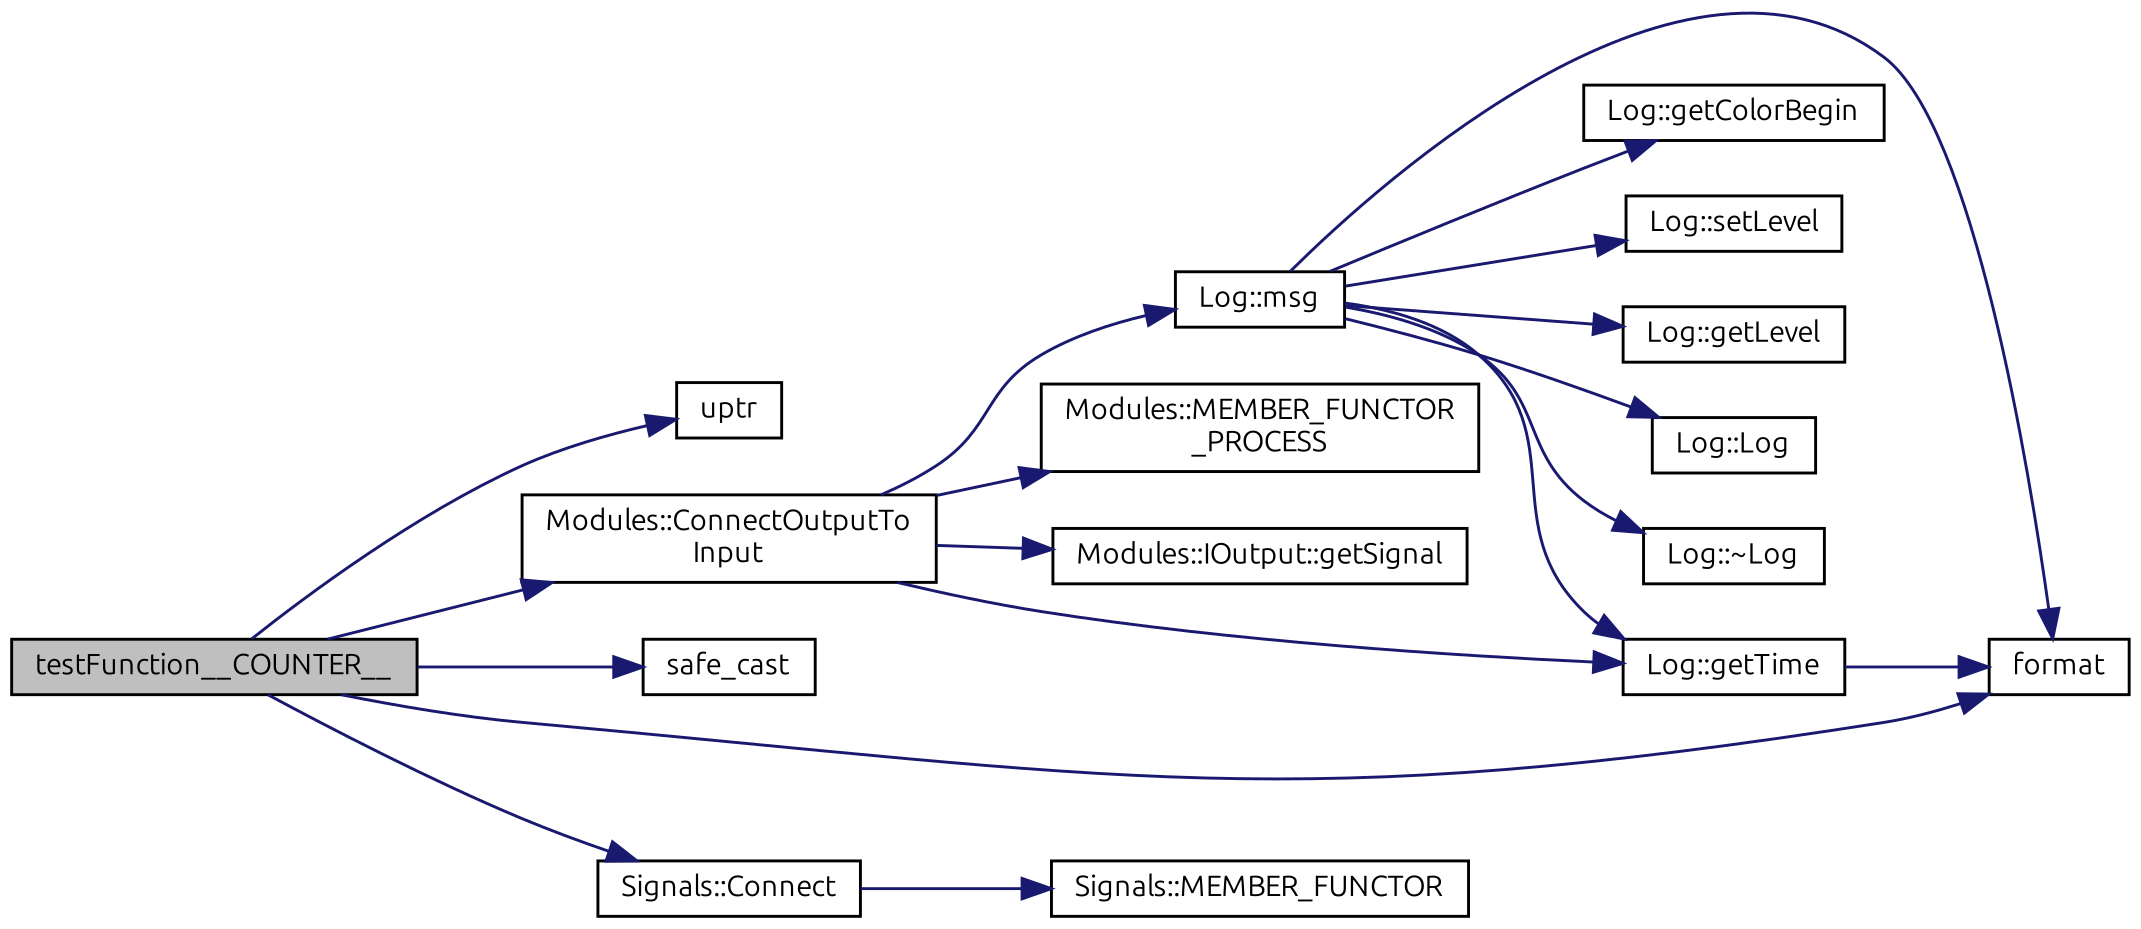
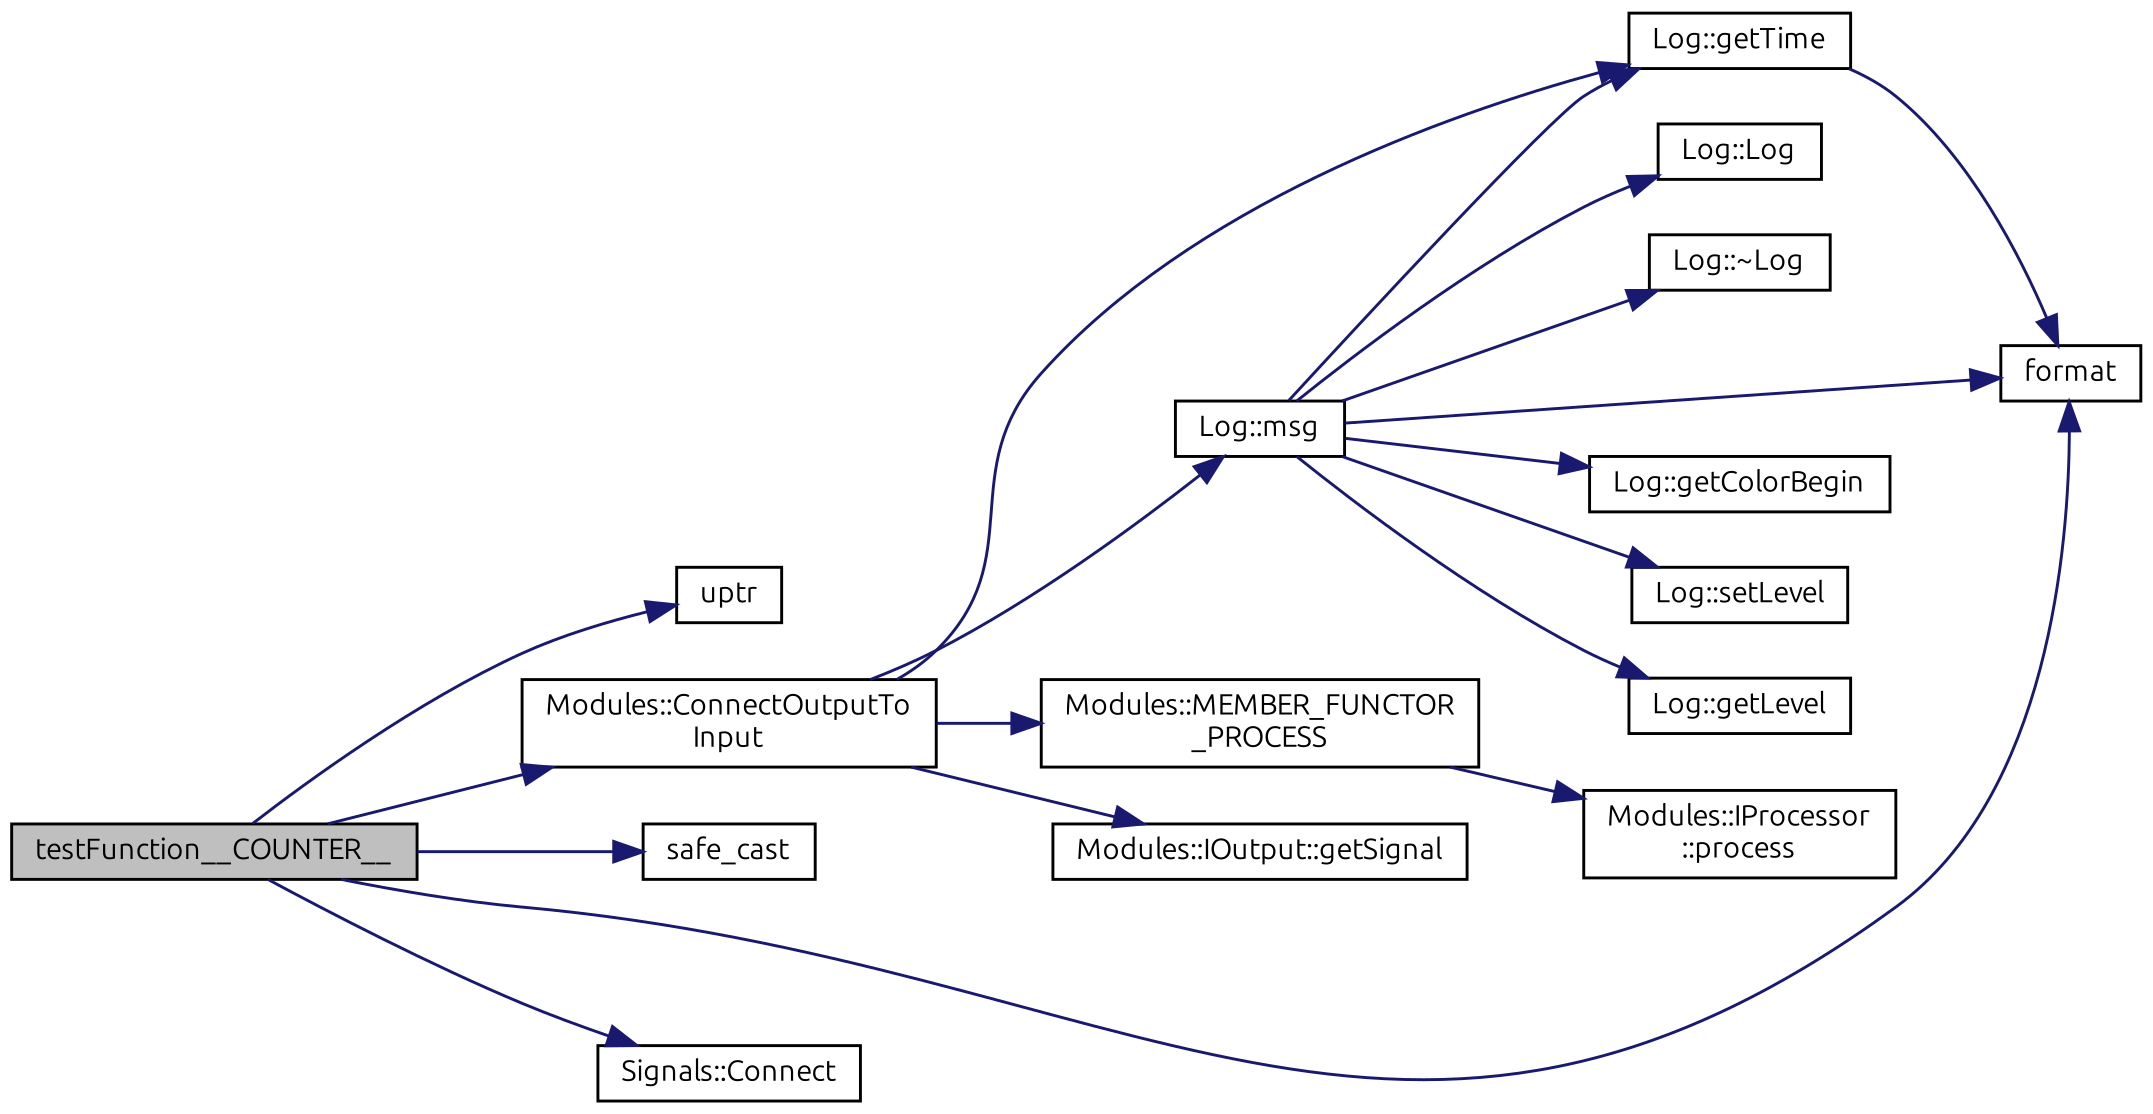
none -> (1740, 834)
(1260, 889) -> none
